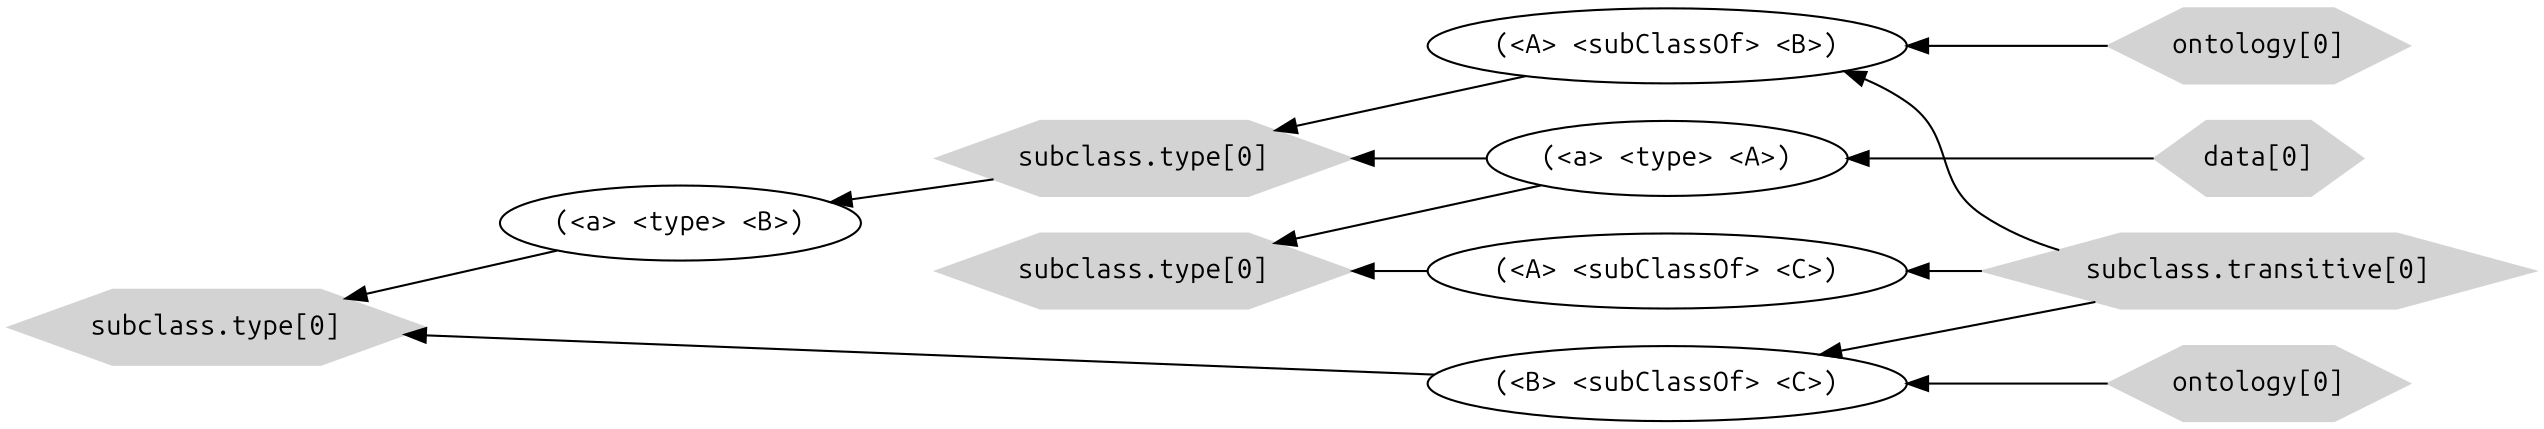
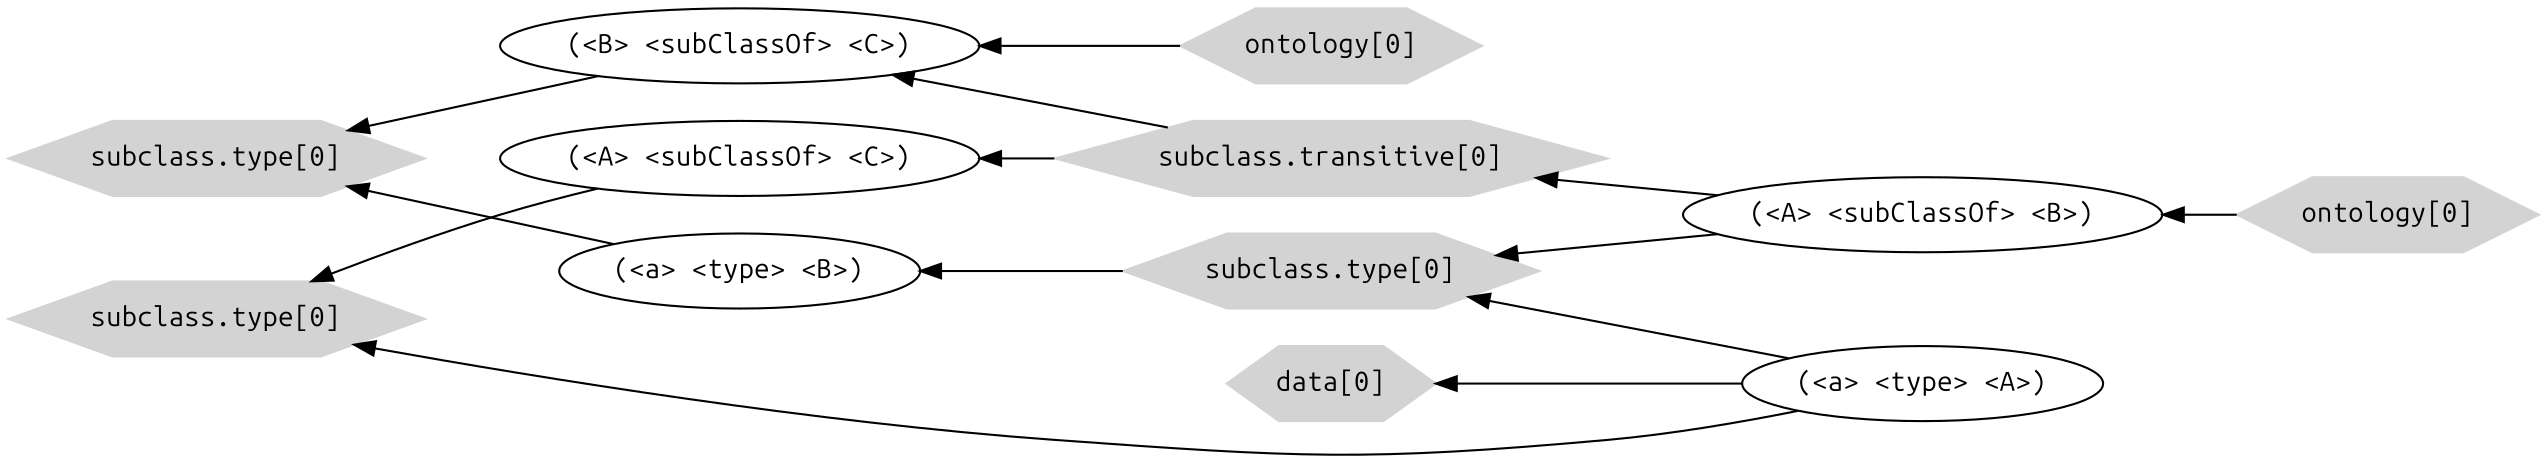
(2011, 158) -> (1599, 384)
(1950, 176) -> (1637, 188)
